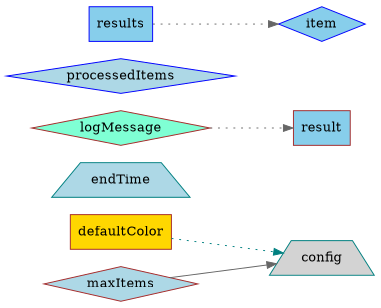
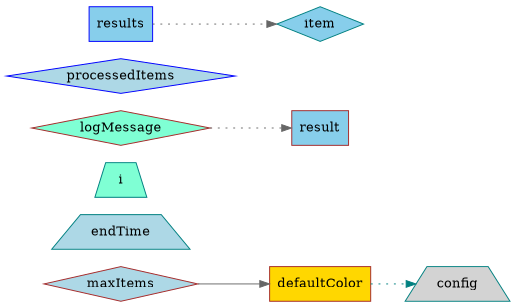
(322, 24) -> (320, 24)
none -> (121, 180)
(218, 271) -> (229, 284)
